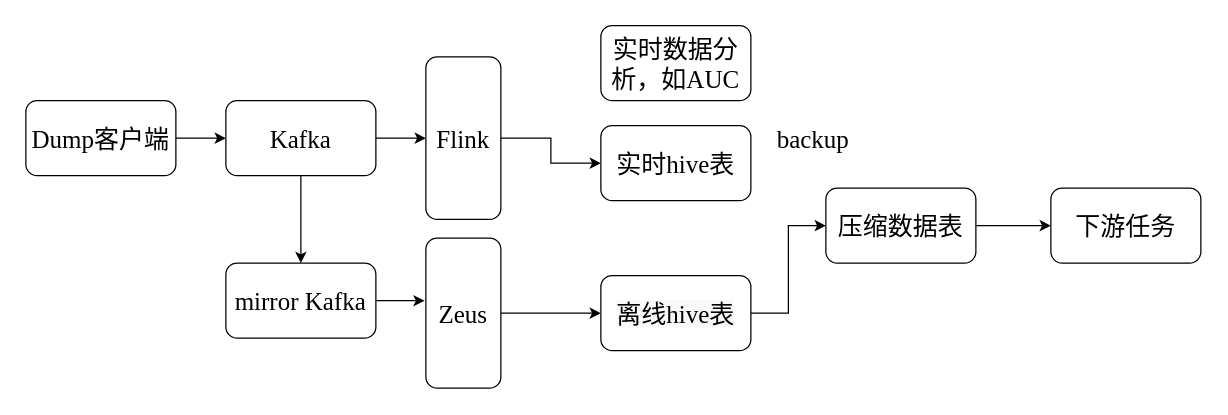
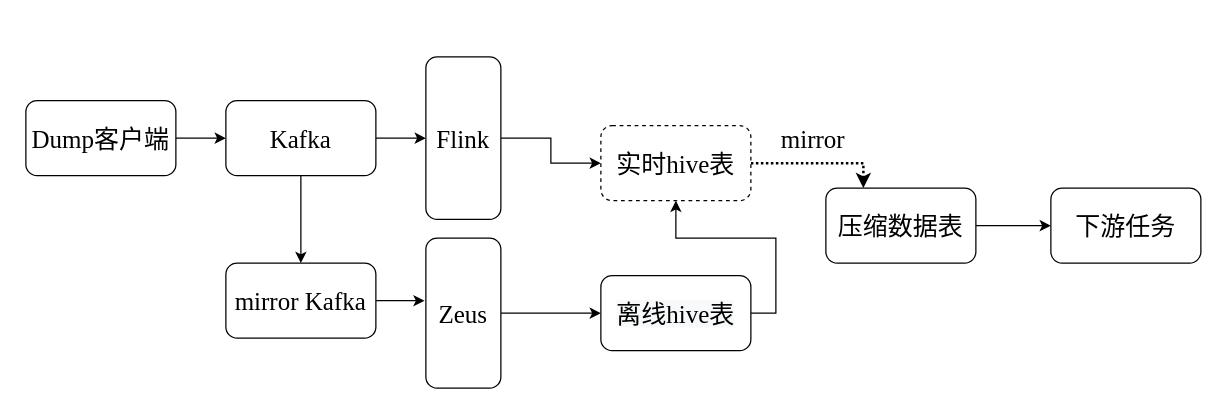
(676, 63) -> none
(813, 138) -> (813, 138)
(676, 163) -> (676, 163)
none -> (814, 163)
(788, 263) -> (751, 238)
